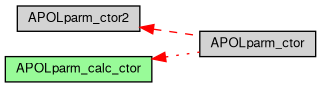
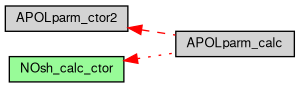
(258, 44) -> (235, 44)
(79, 69) -> (67, 69)
